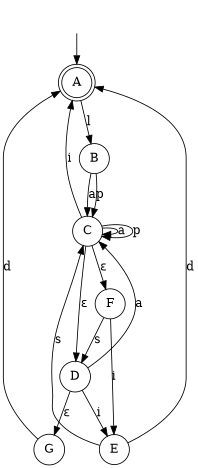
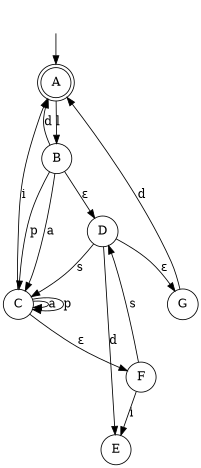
(186, 256) -> (44, 127)
(80, 299) -> (77, 191)
(139, 304) -> (80, 268)
(52, 361) -> none
(99, 413) -> (114, 341)
